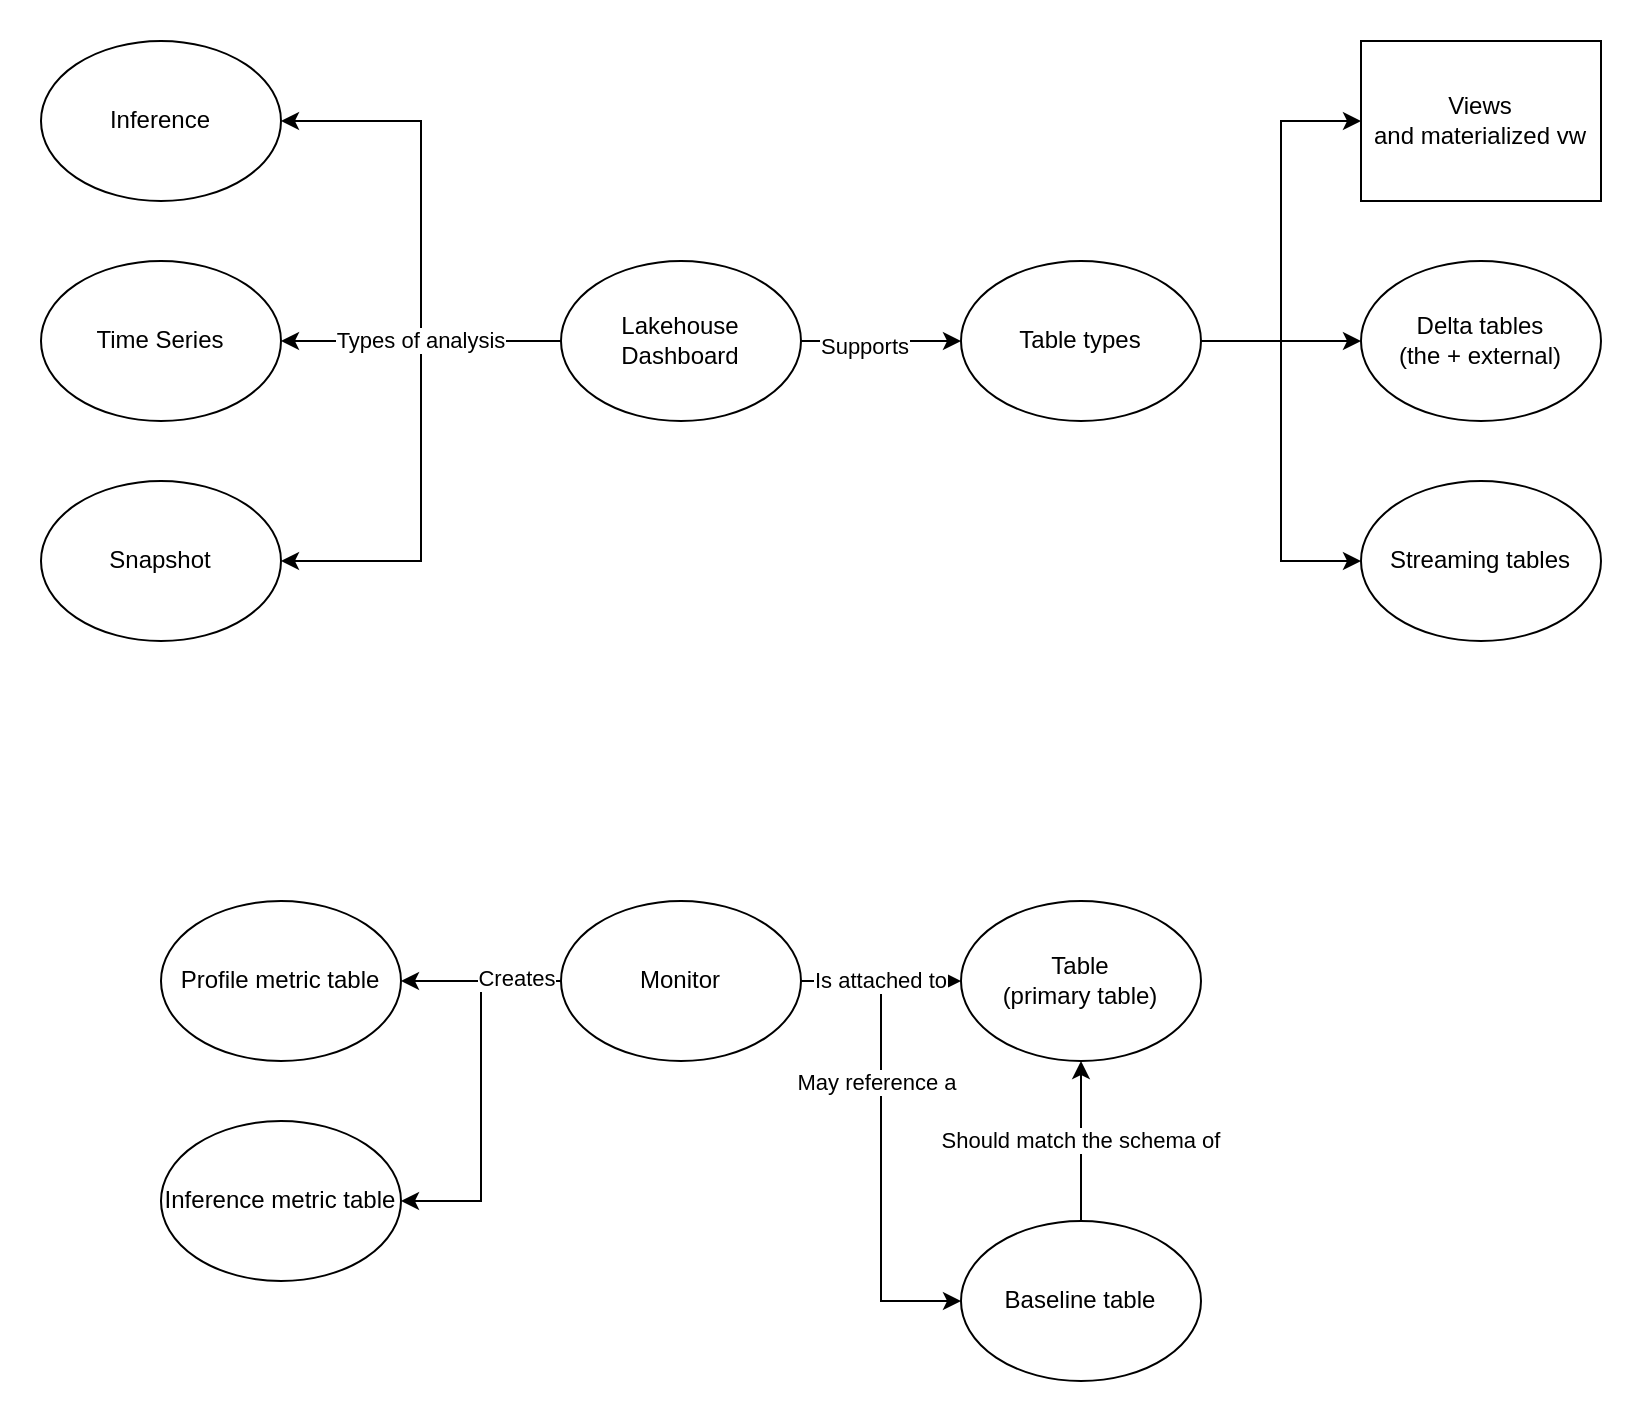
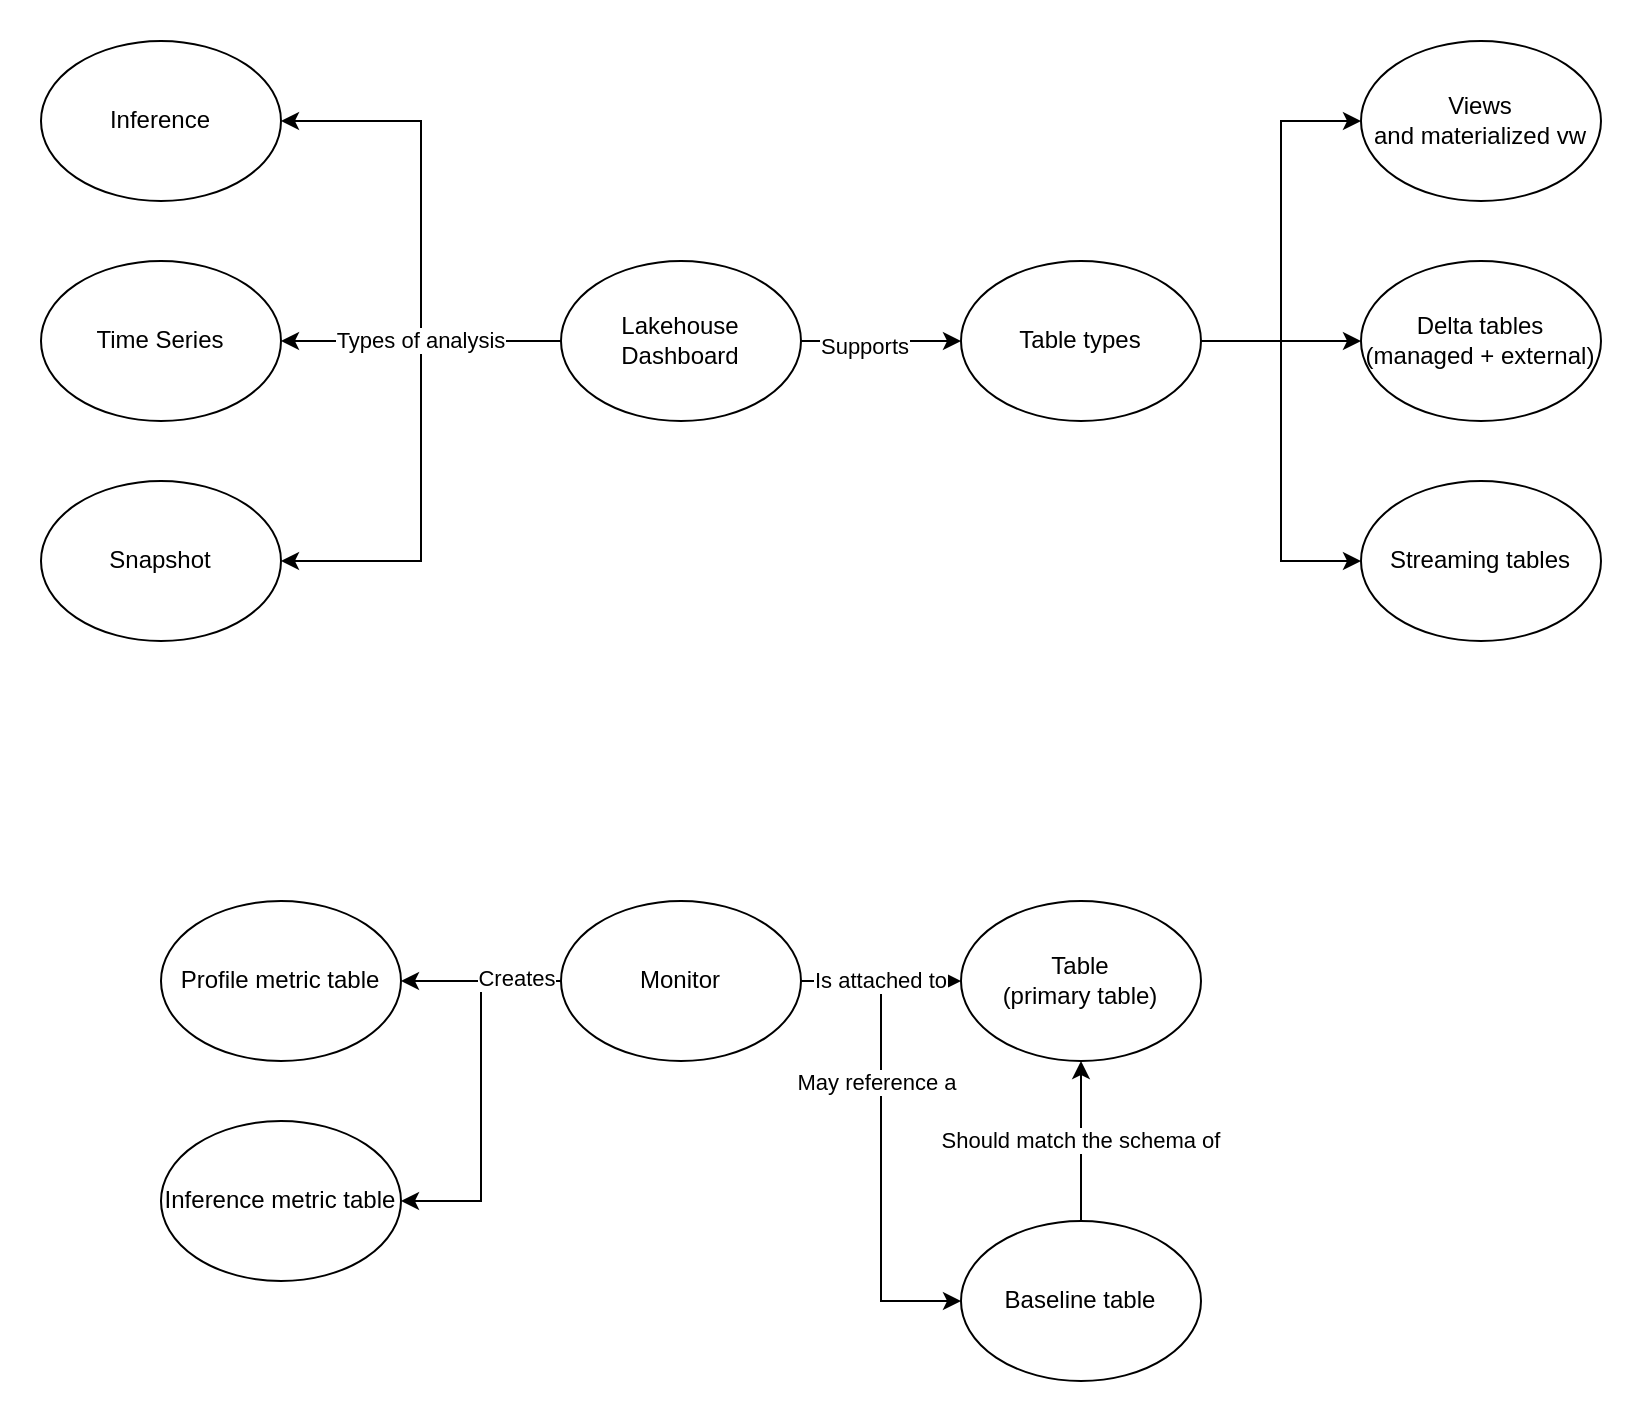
(1481, 121) -> (1481, 121)
(1481, 341) -> (1481, 341)
